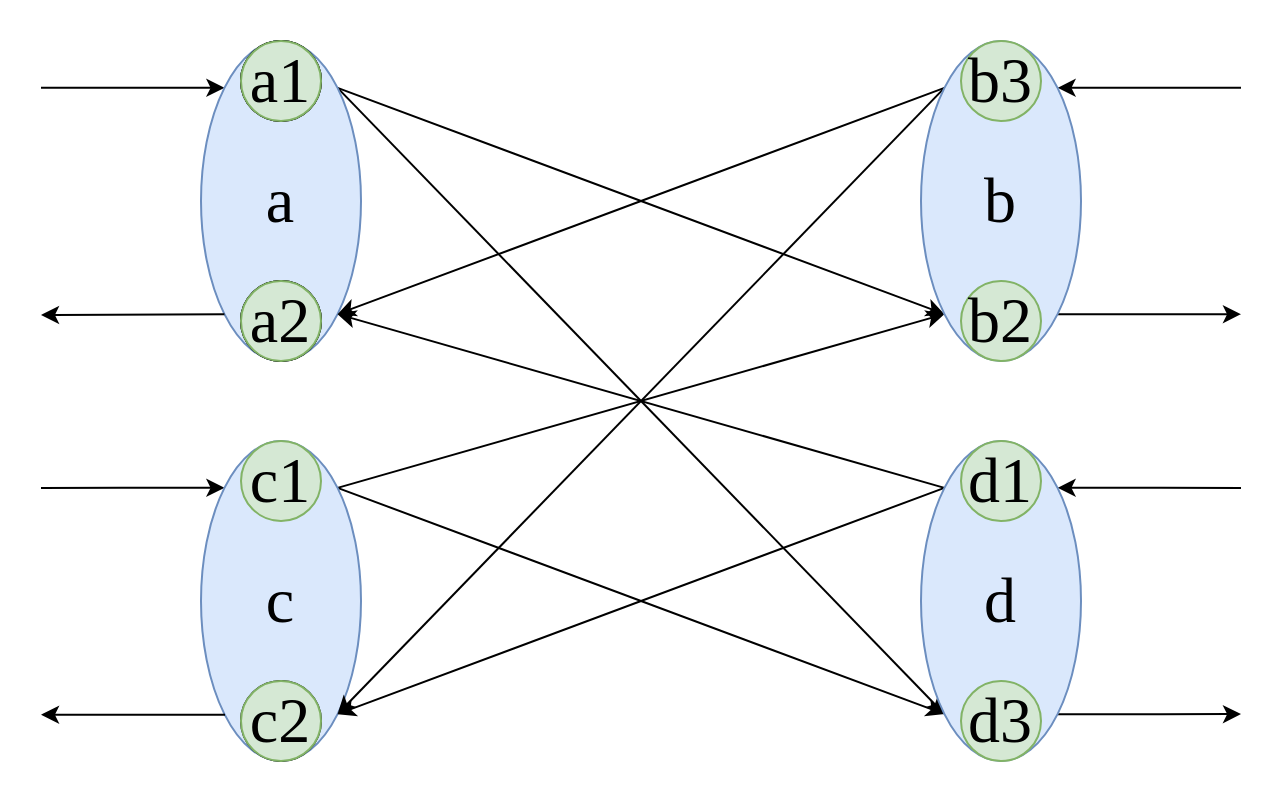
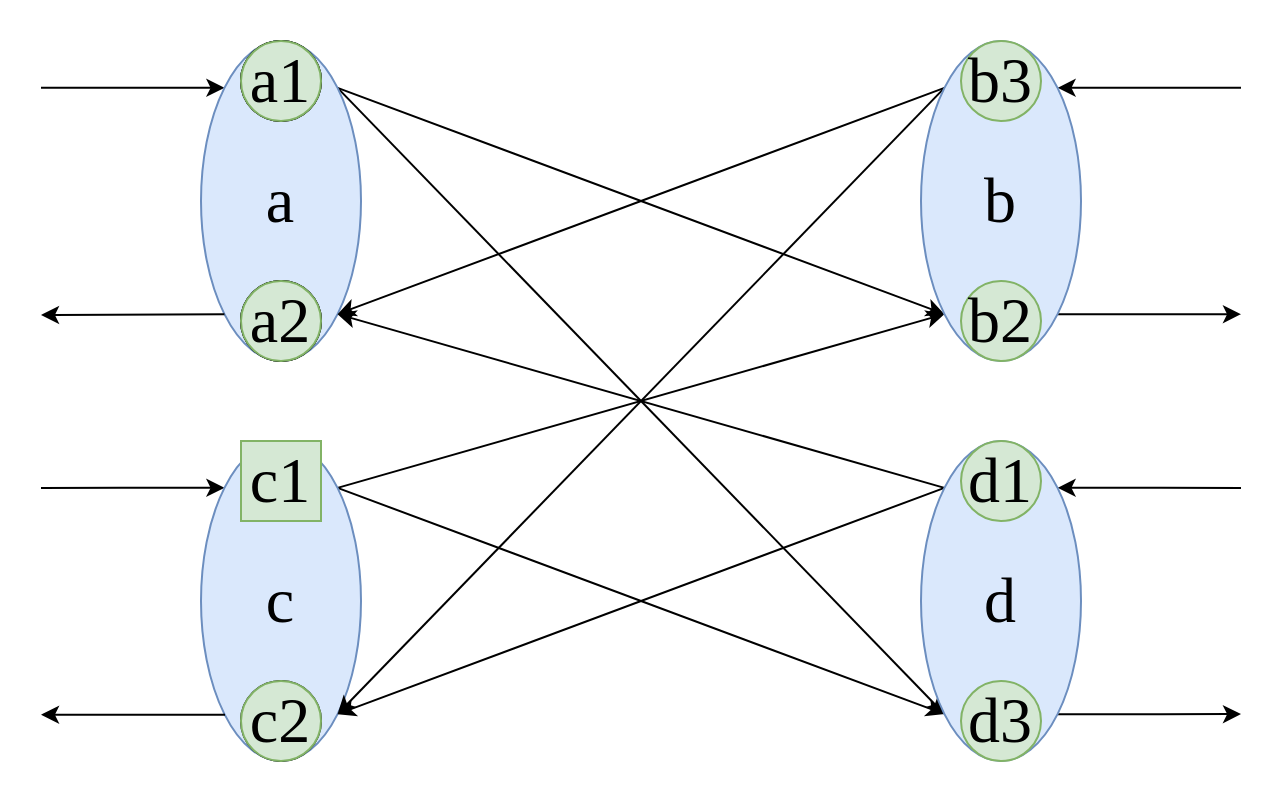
(281, 481) -> (281, 481)
